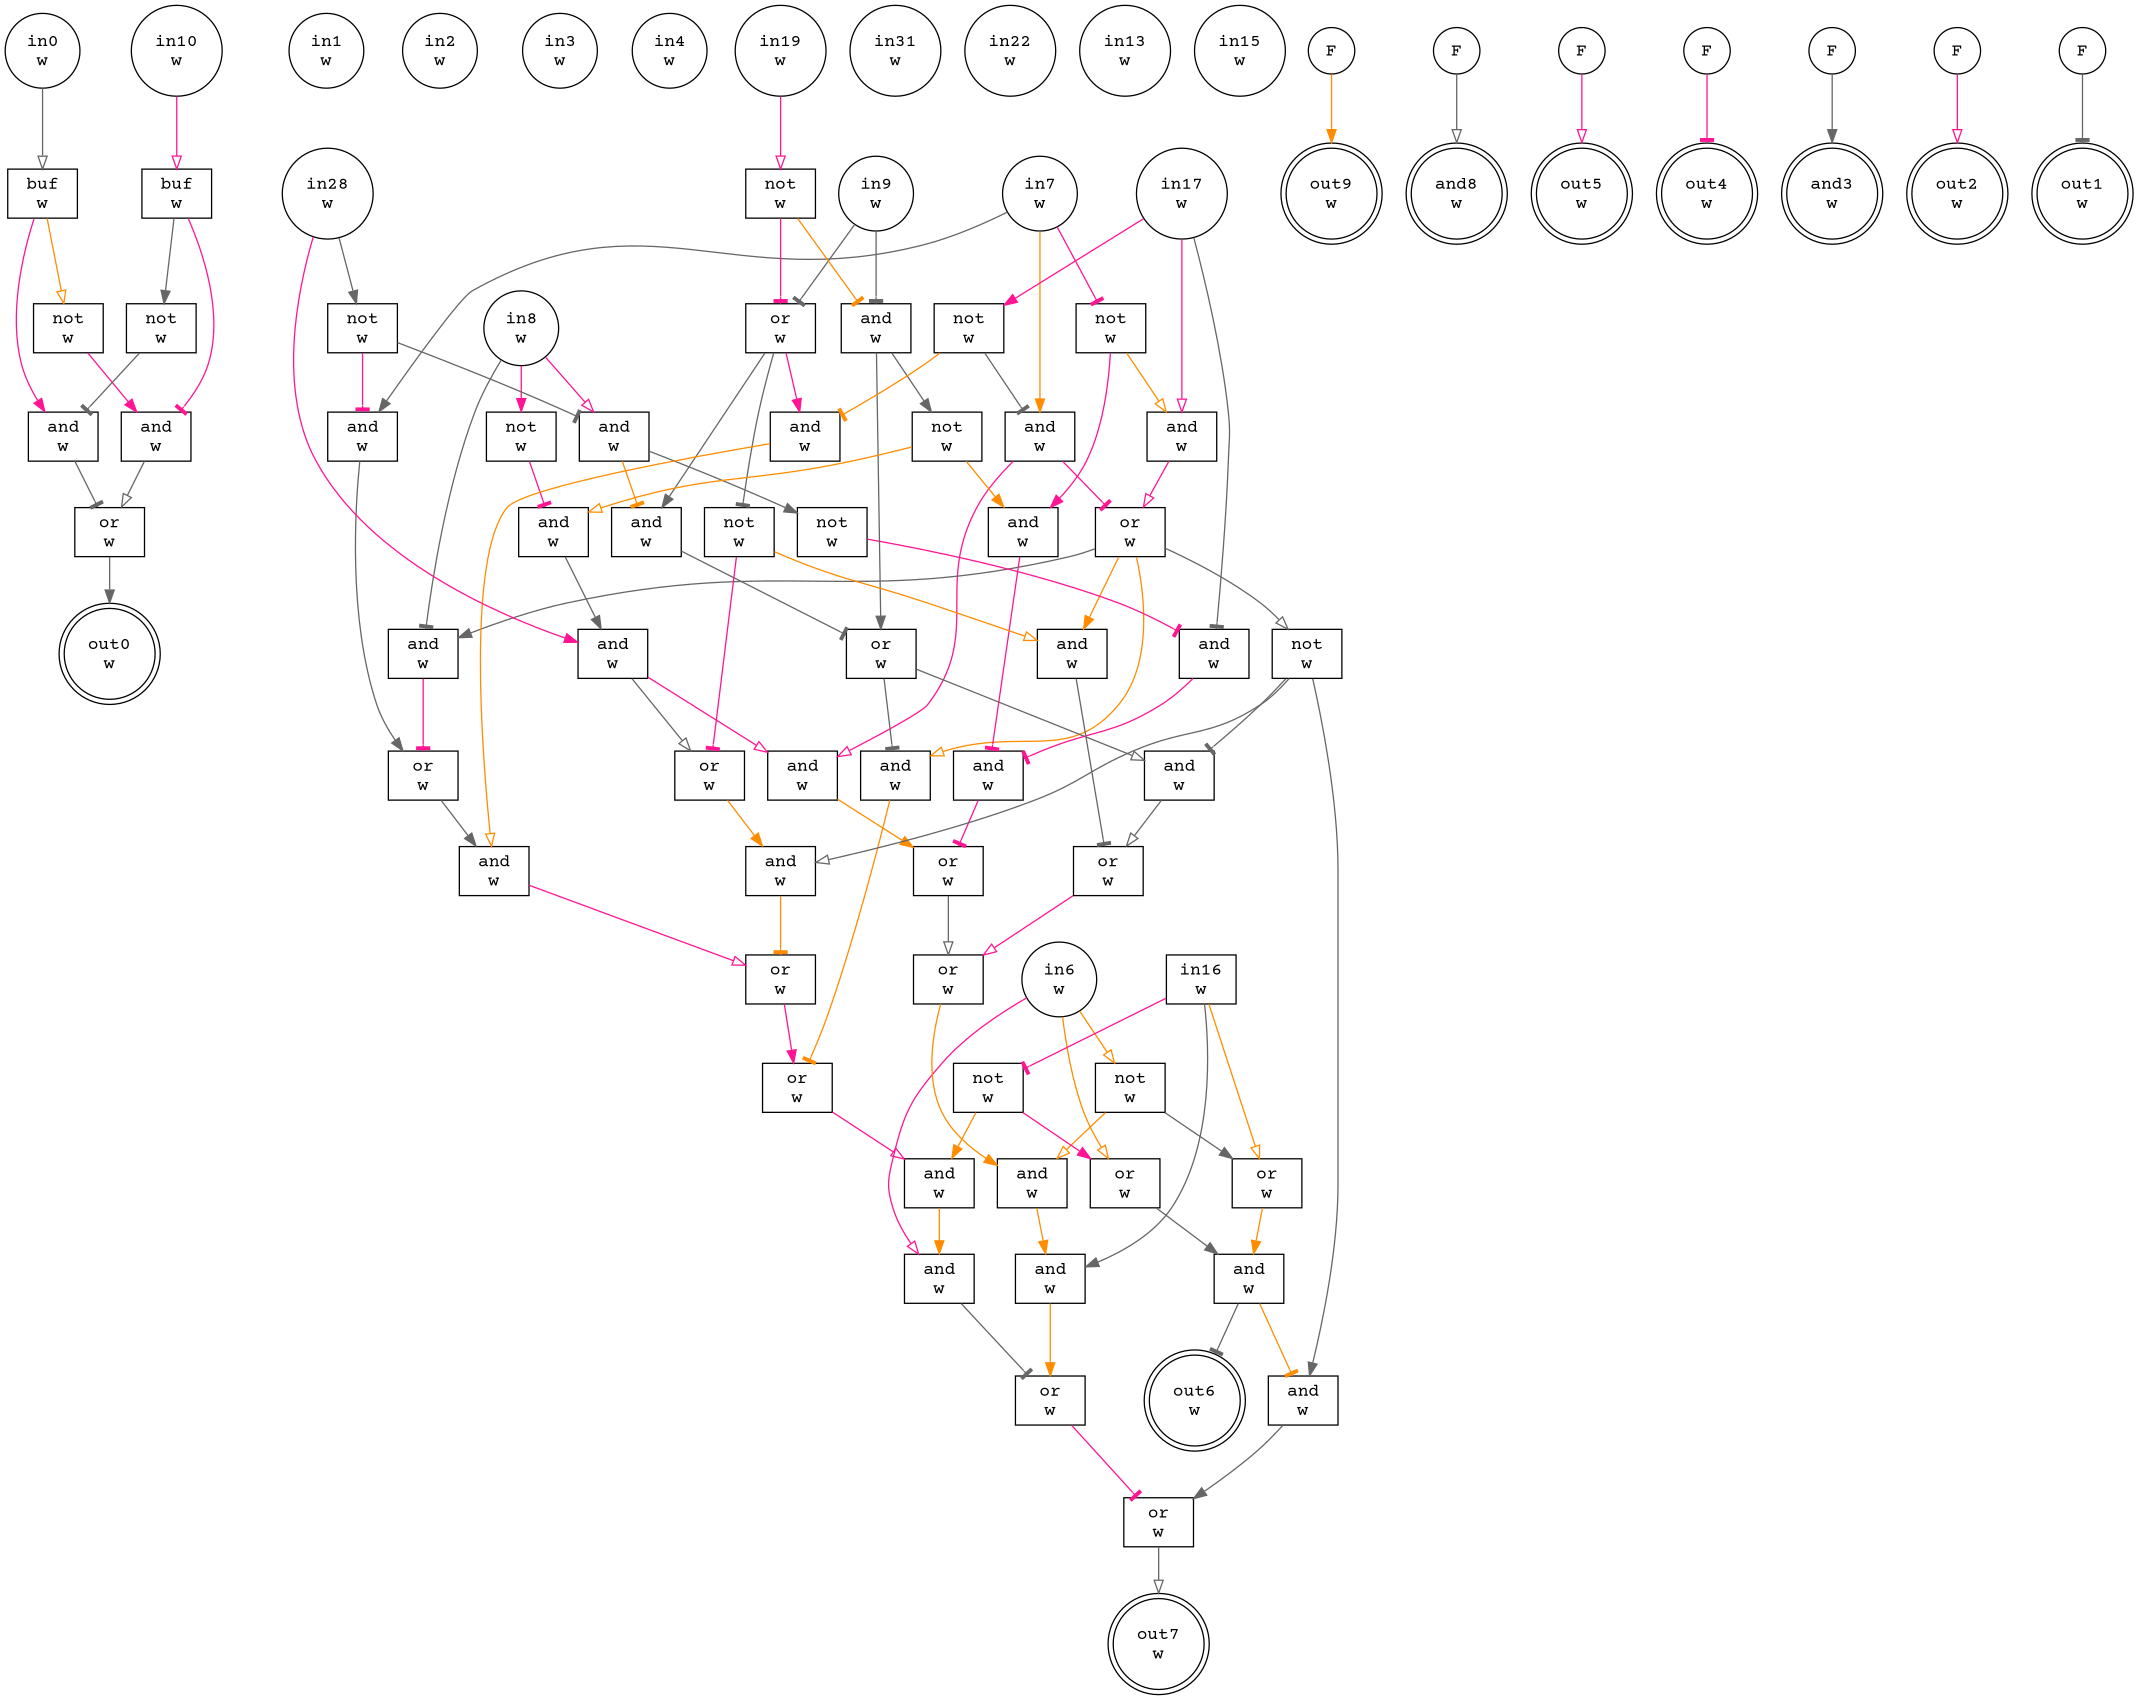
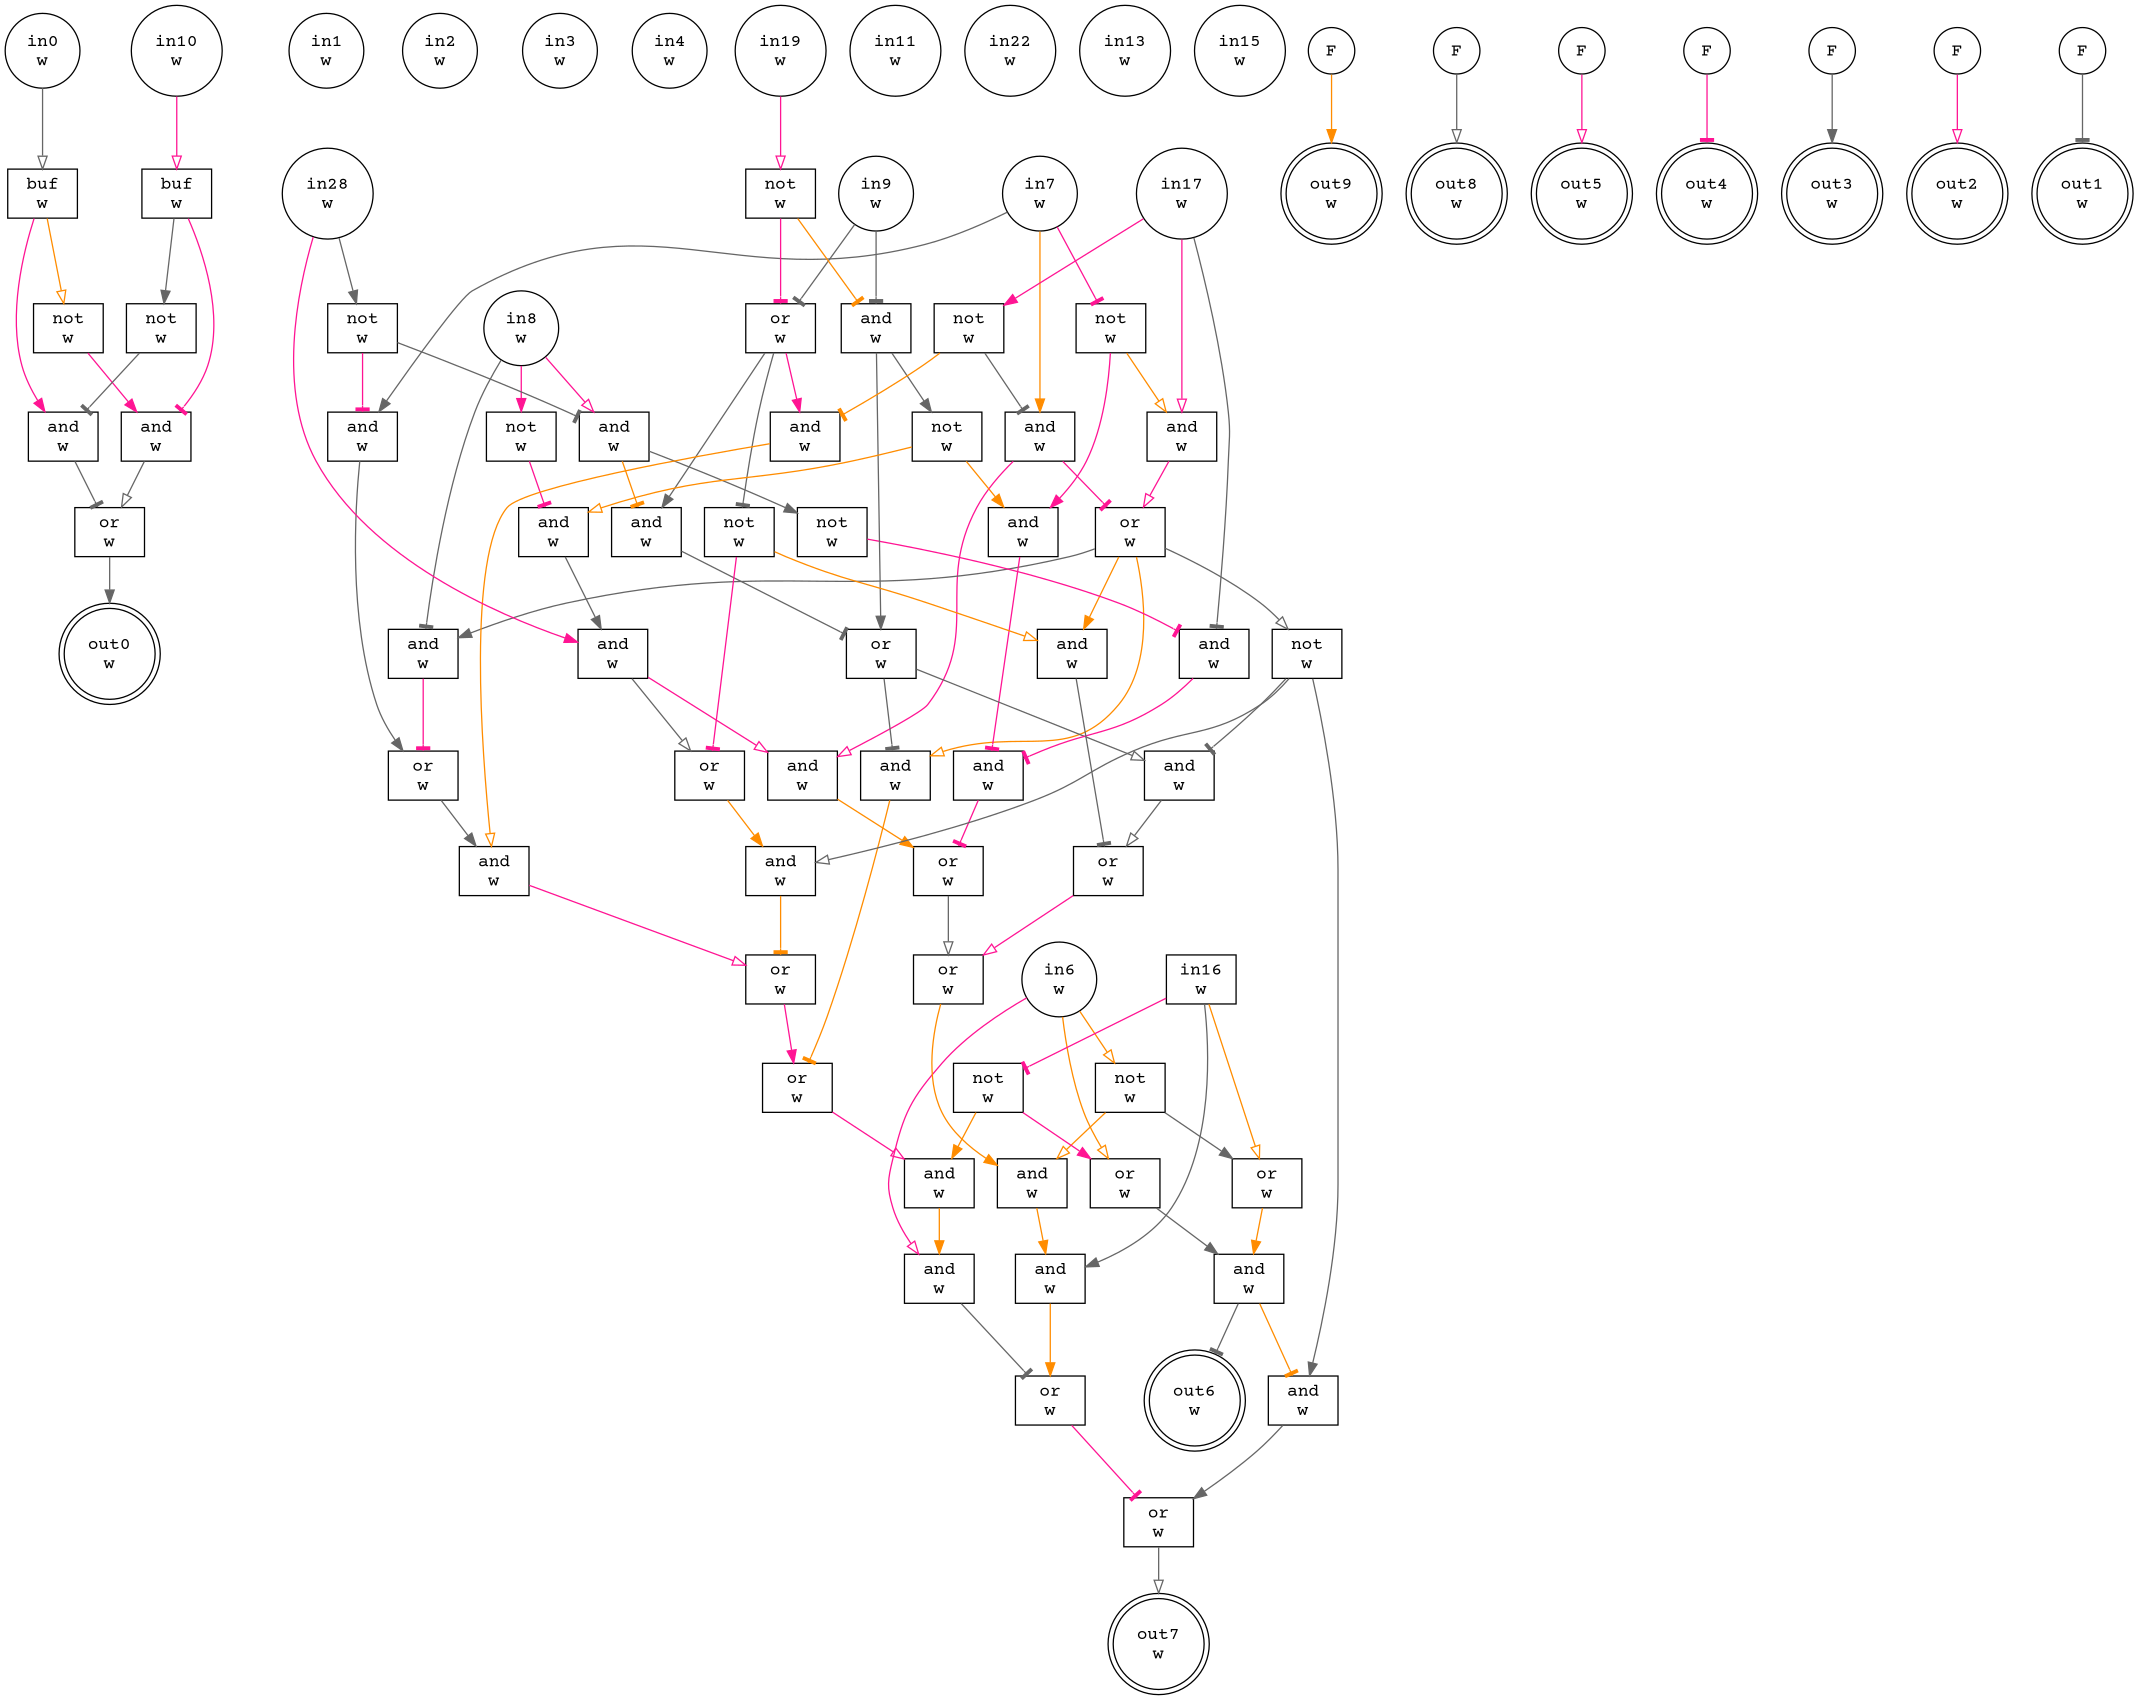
(895, 51) -> (895, 51)
(1457, 194) -> (1457, 194)
(1832, 194) -> (1832, 194)
